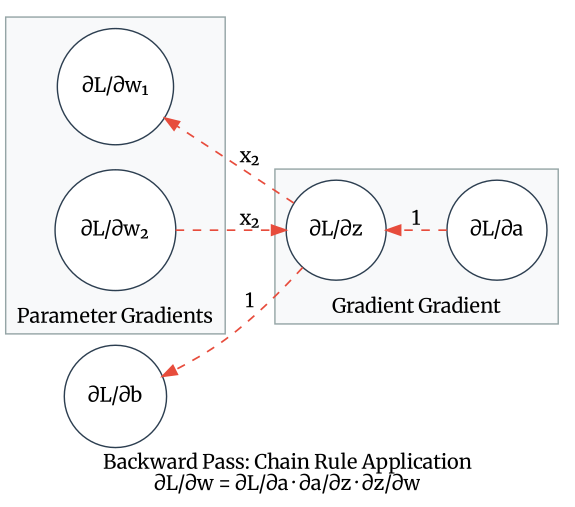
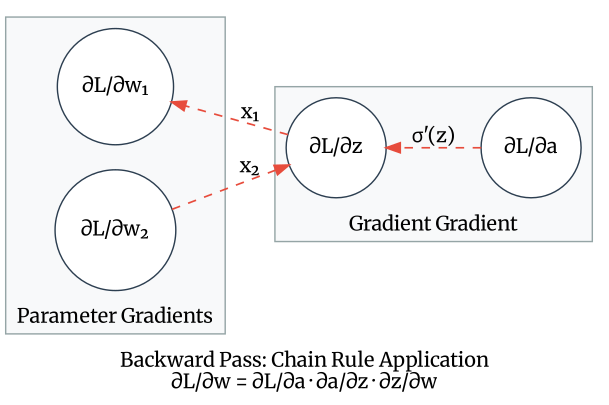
(250, 157) -> (250, 113)
(417, 220) -> (434, 137)
(115, 396) -> none
